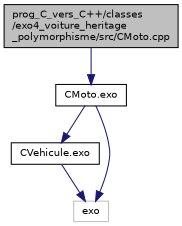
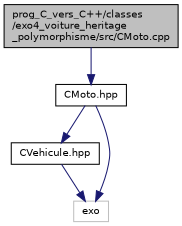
(91, 95) -> (91, 95)
(55, 154) -> (55, 154)
